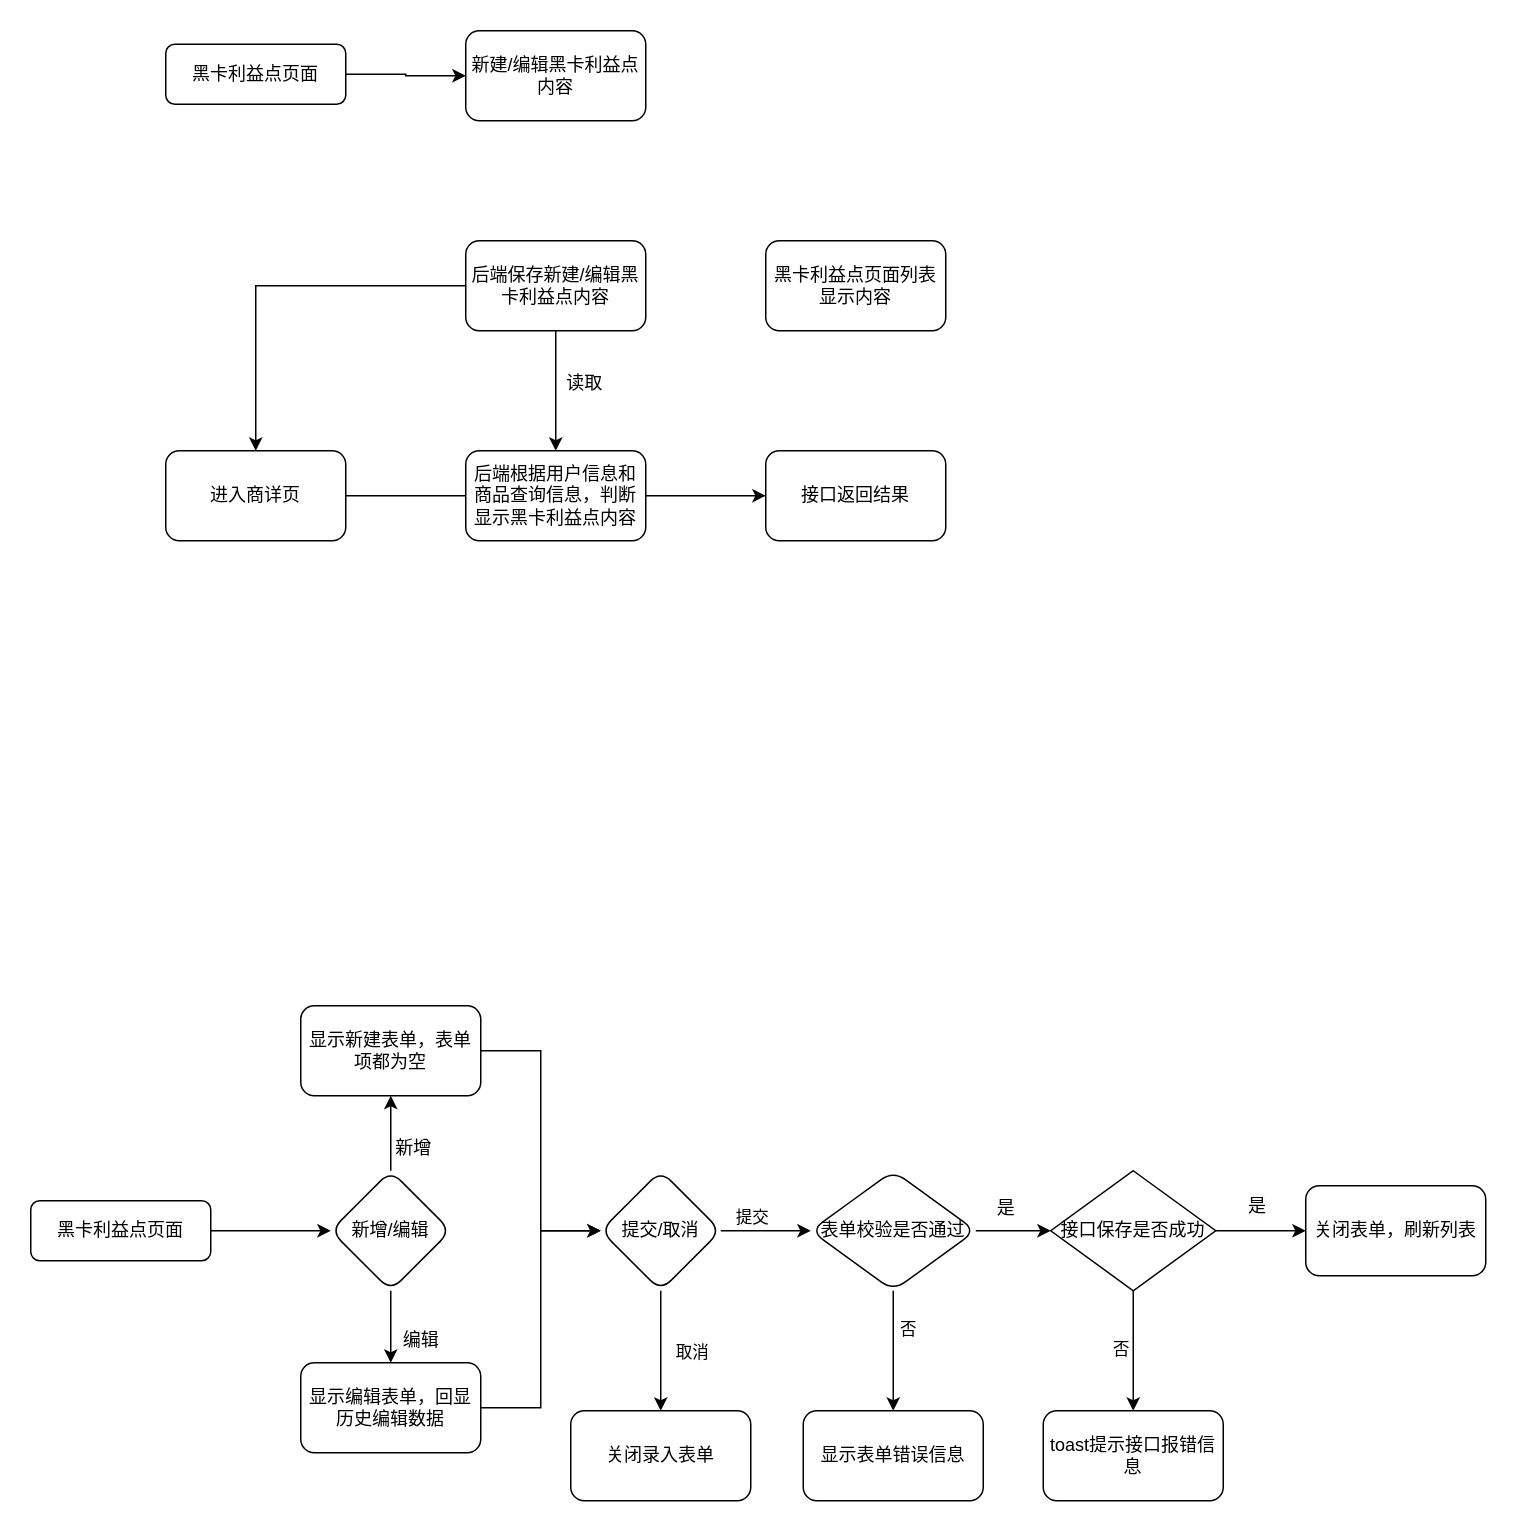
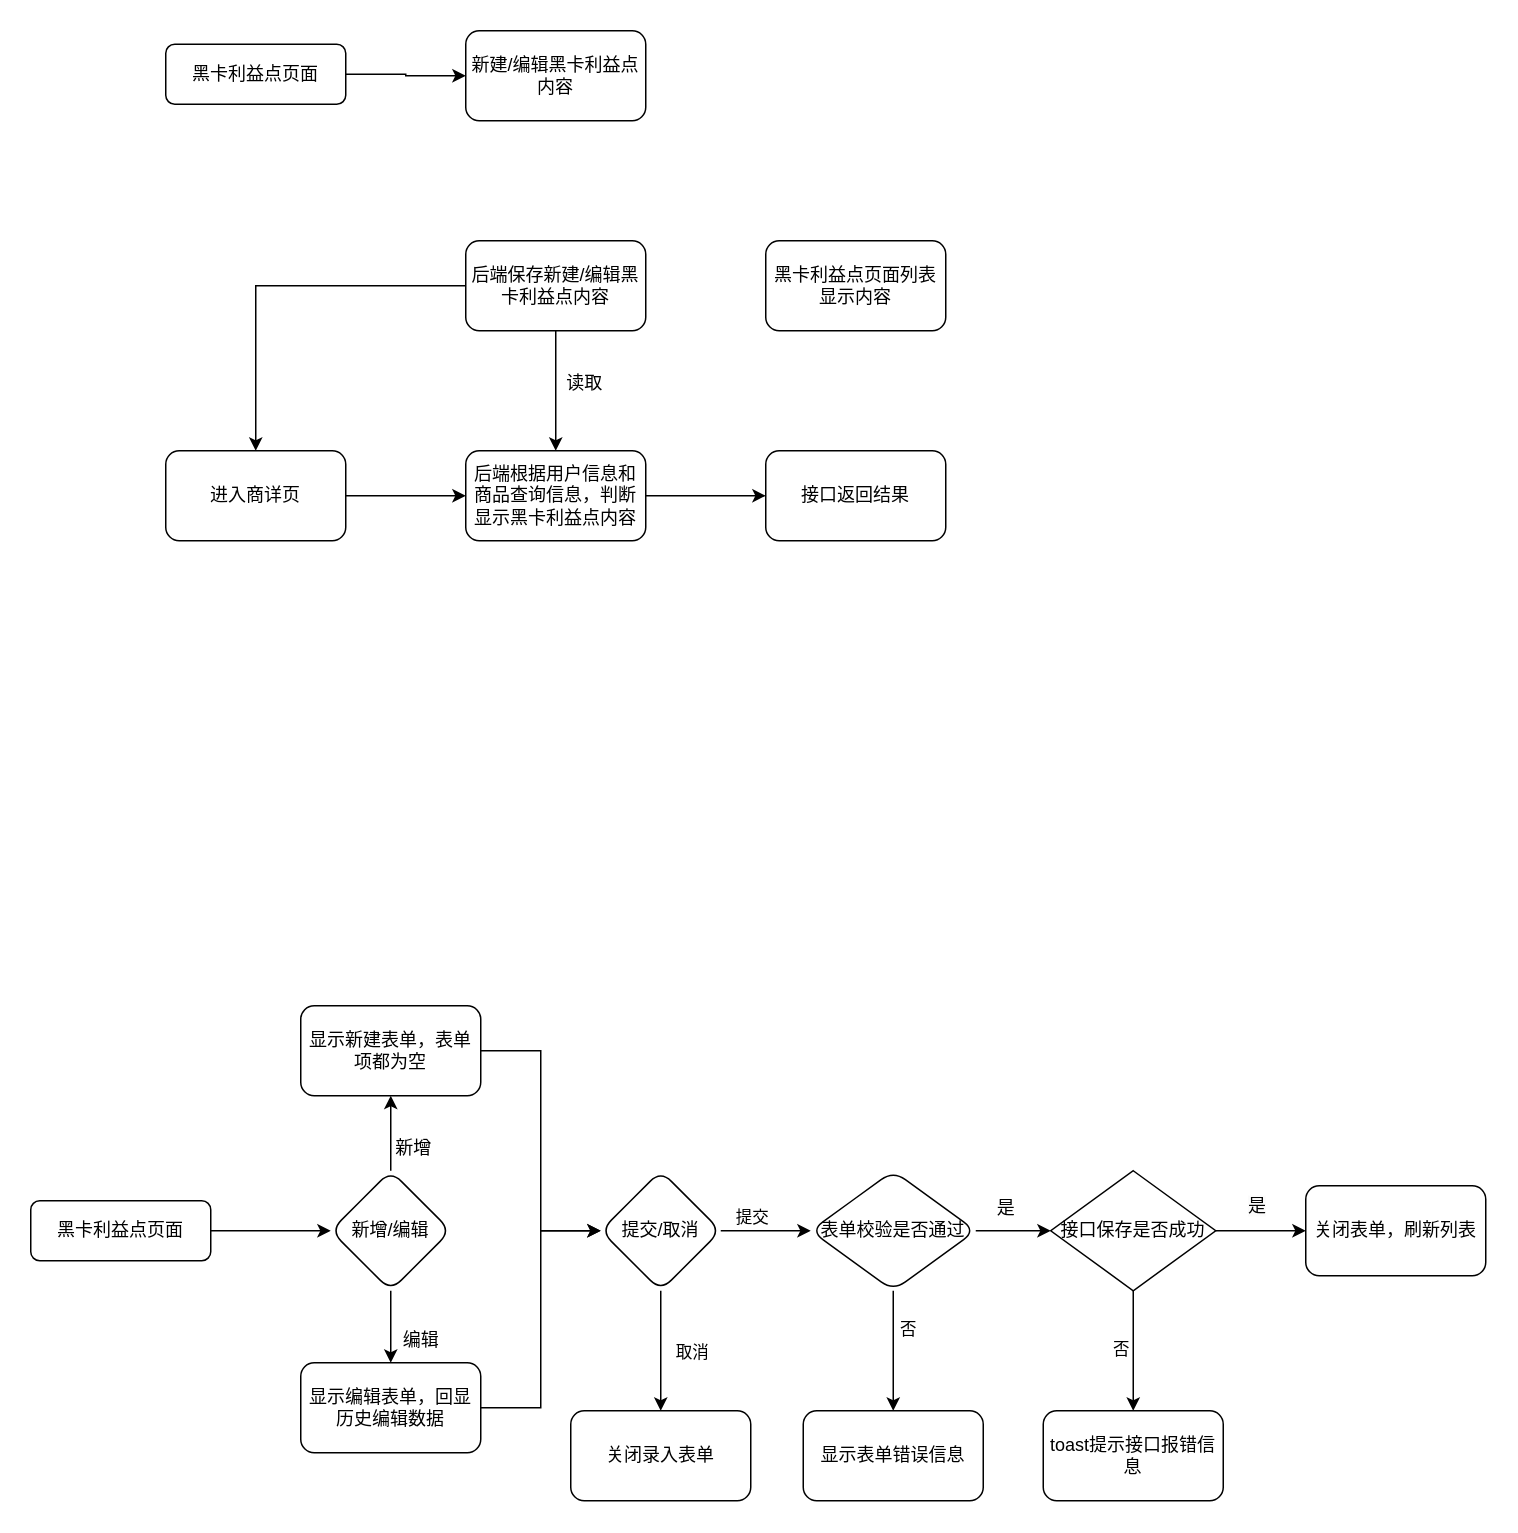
(458, 496) -> (454, 496)
